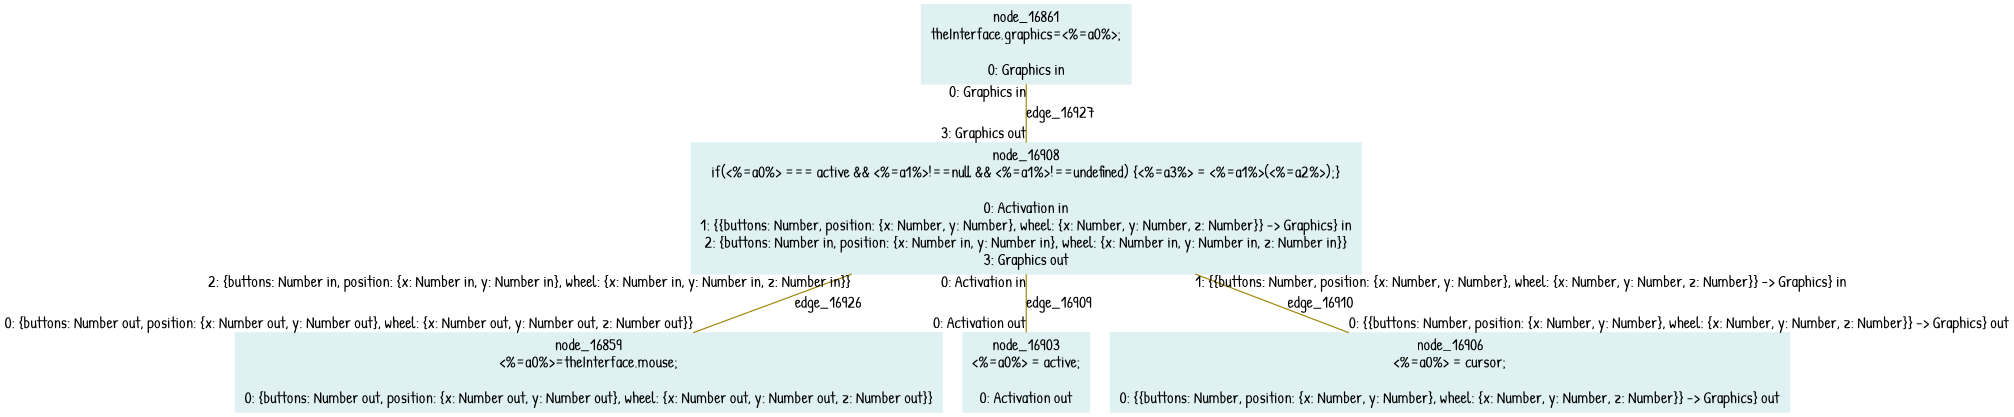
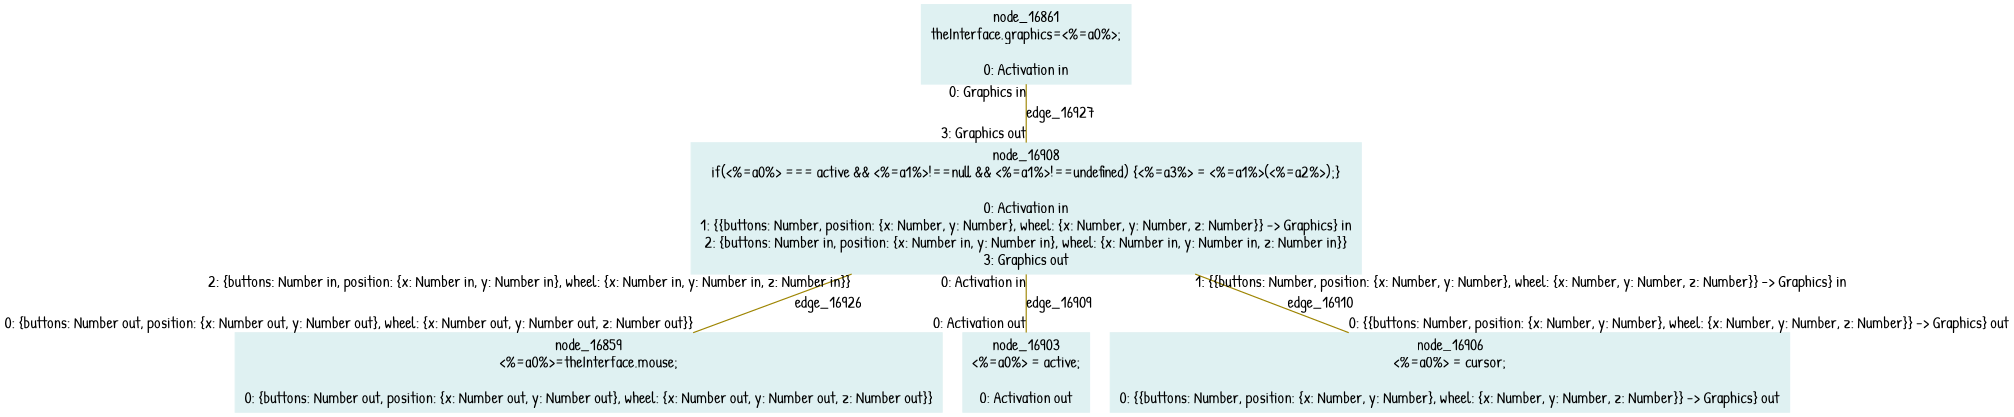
(1026, 44) -> (1026, 44)
